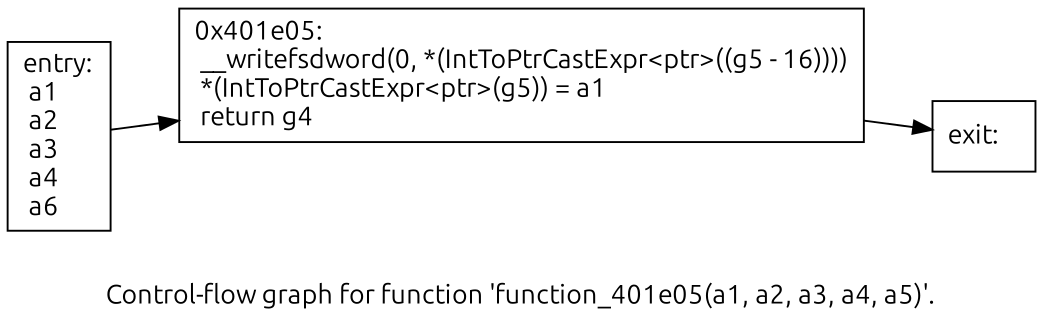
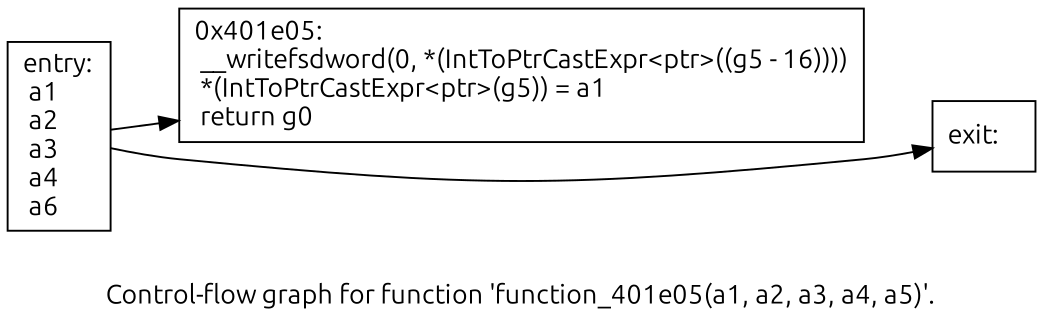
(255, 117) -> (255, 117)
(889, 124) -> (512, 181)
